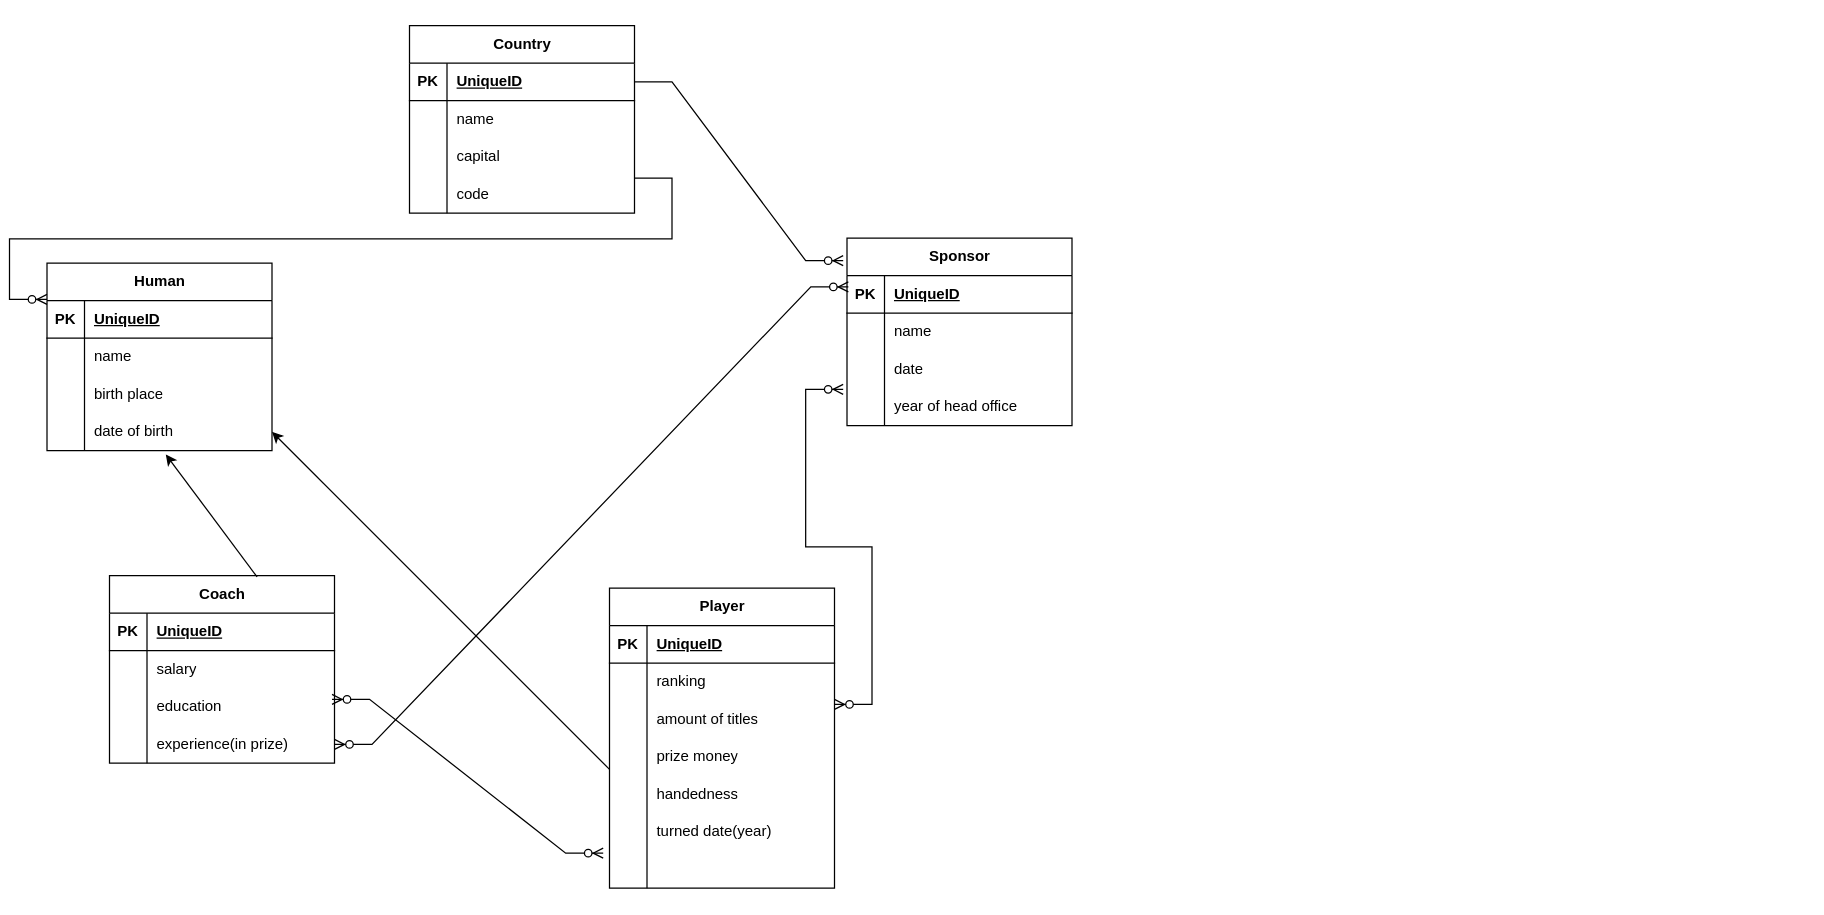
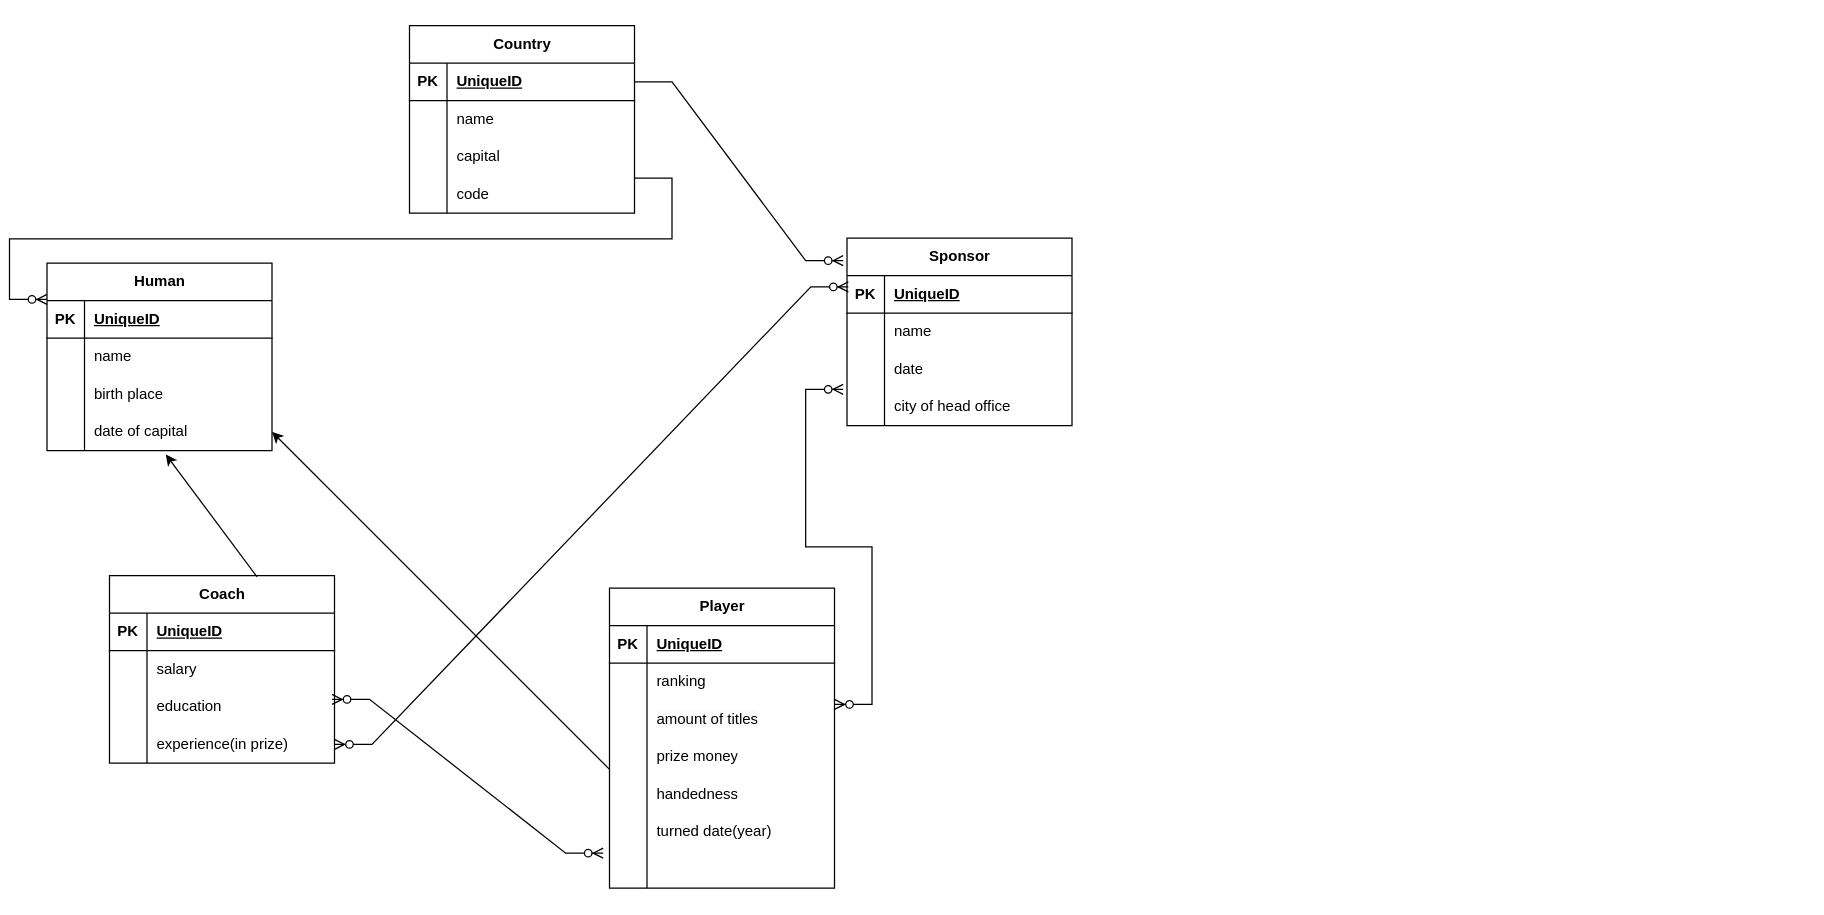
(966, 407) -> (964, 407)
(143, 432) -> (150, 432)
